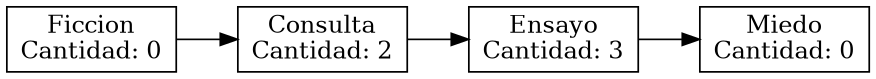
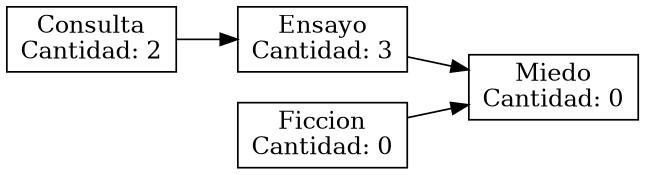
(198, 39) -> (430, 113)
